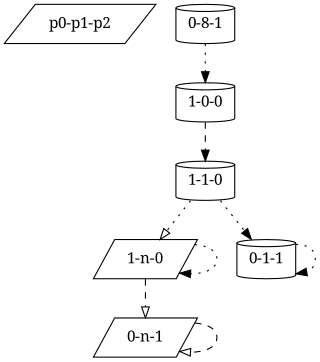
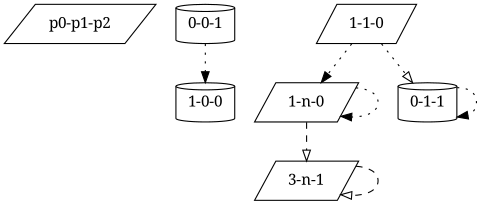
(205, 24) -> (205, 24)
(205, 136) -> none
(205, 181) -> (366, 24)
(179, 216) -> (340, 59)
(232, 216) -> (394, 59)
(145, 338) -> (307, 181)
